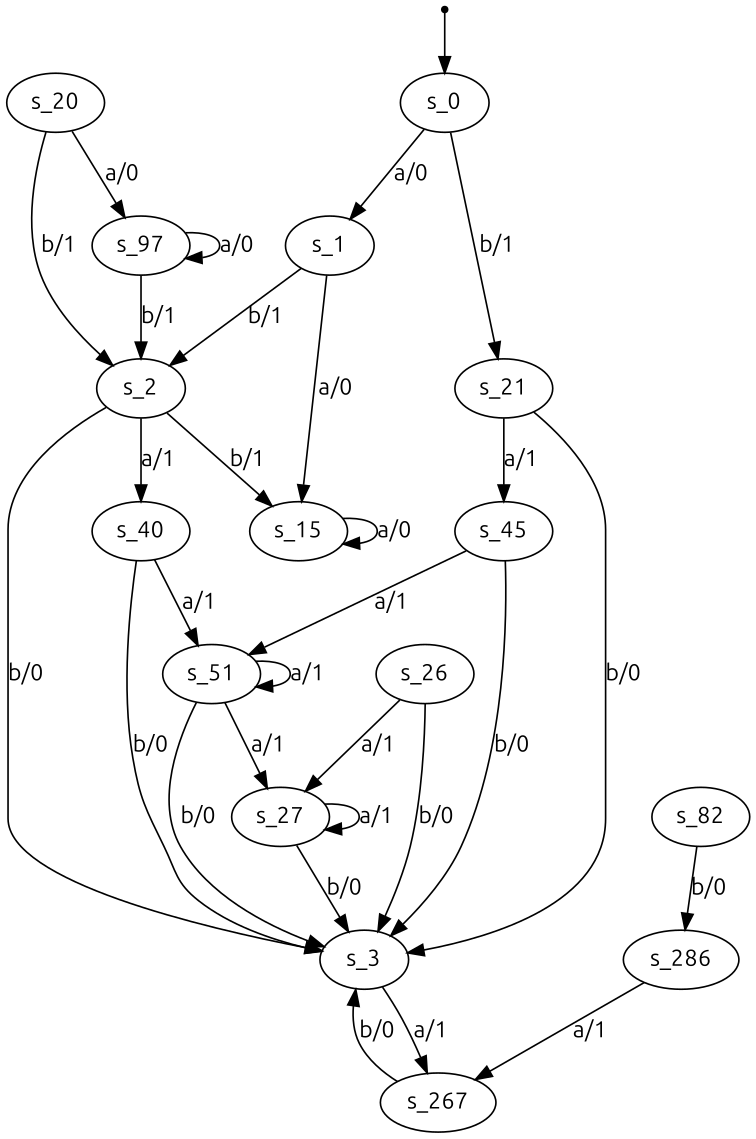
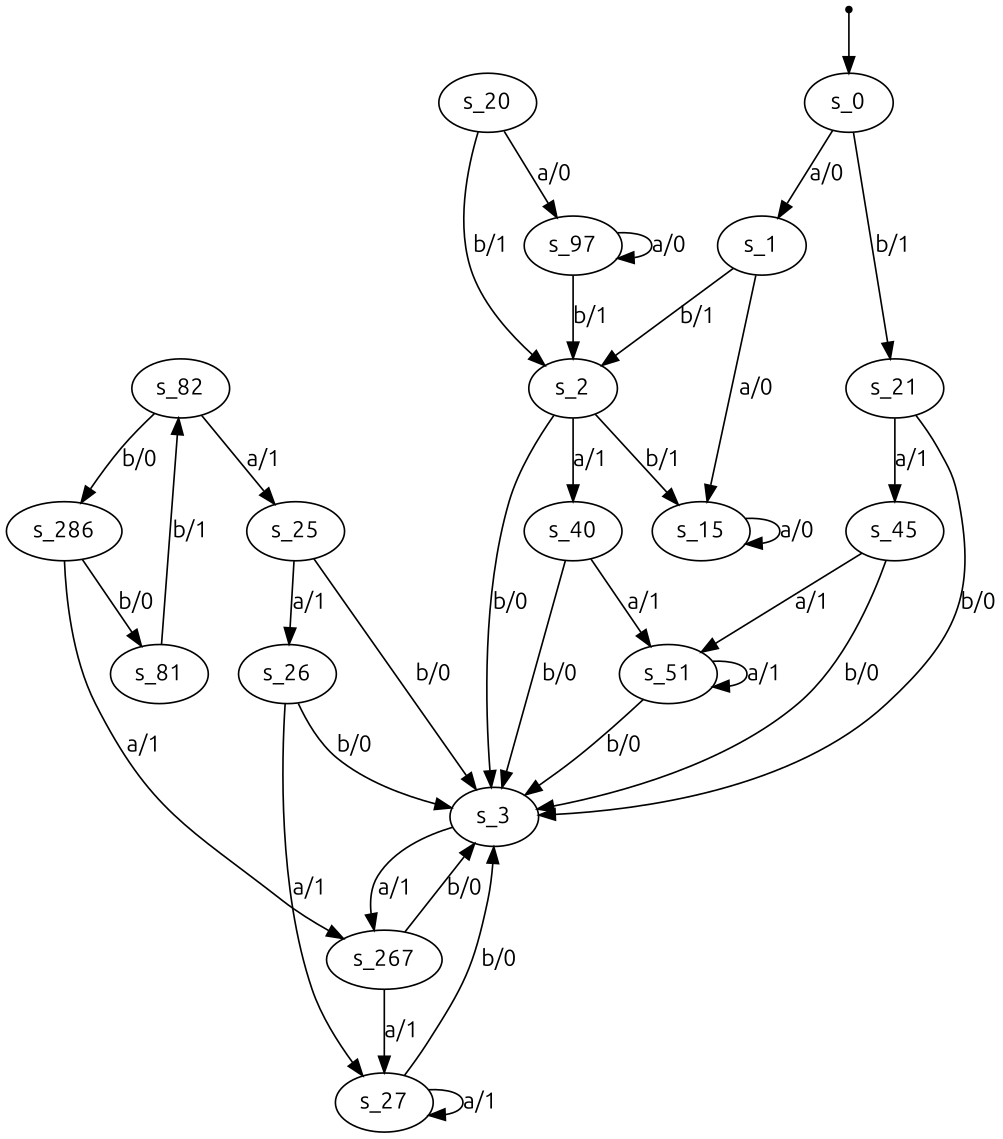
none -> (296, 531)
none -> (159, 674)
(242, 738) -> (384, 1023)
